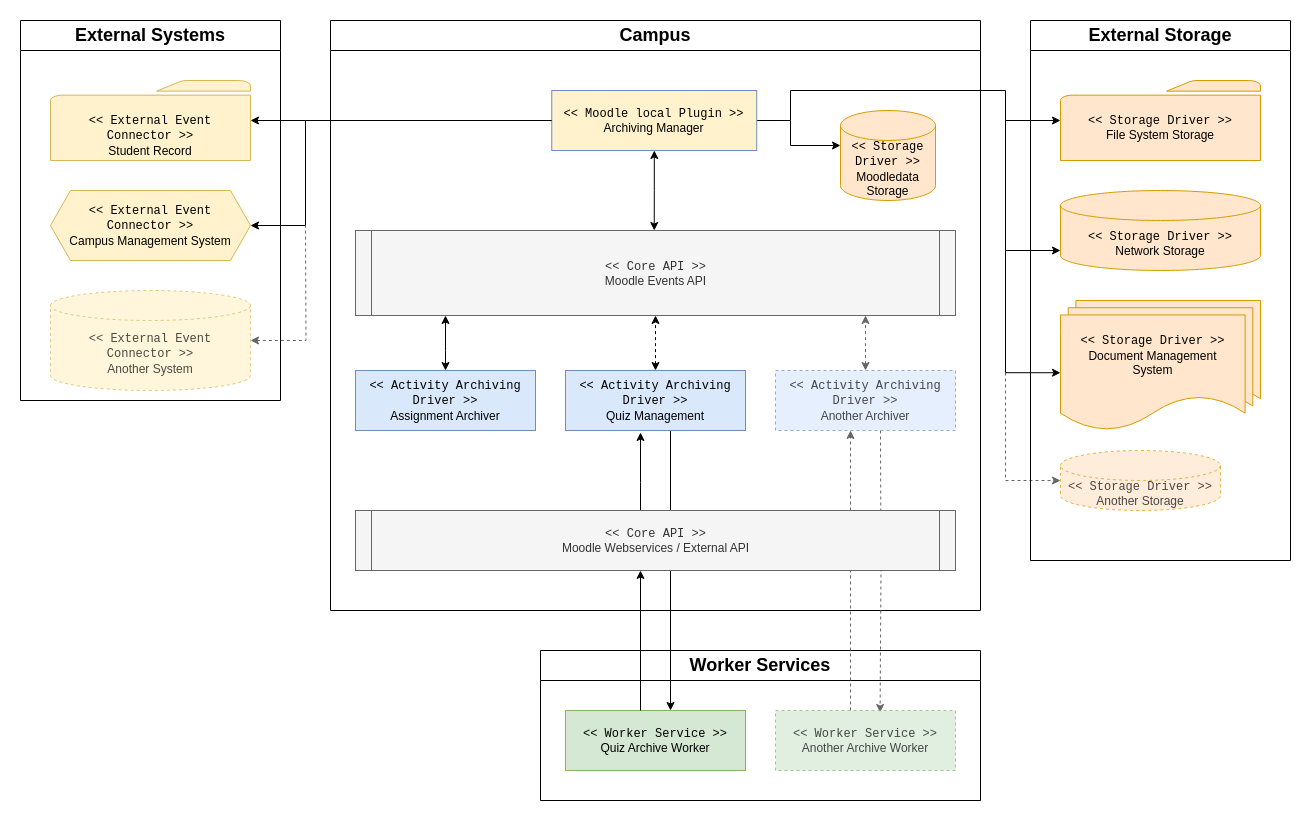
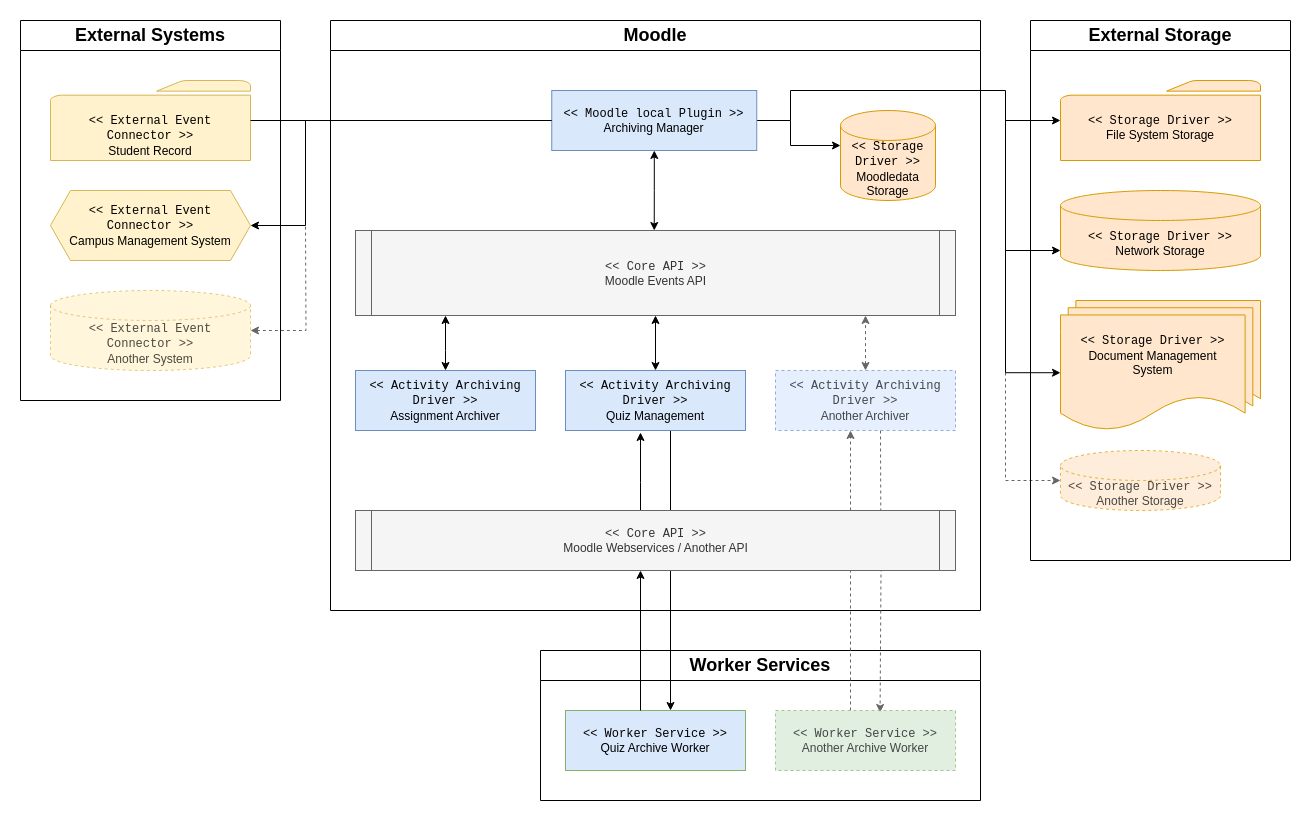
(656, 36) -> (656, 36)
(258, 121) -> (256, 121)
(654, 121) -> (654, 121)
(151, 341) -> (151, 331)
(656, 342) -> (656, 342)
(656, 541) -> (656, 541)
(656, 741) -> (656, 741)
